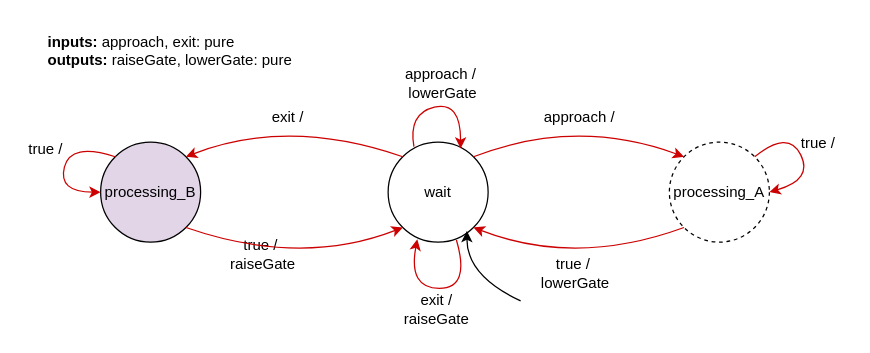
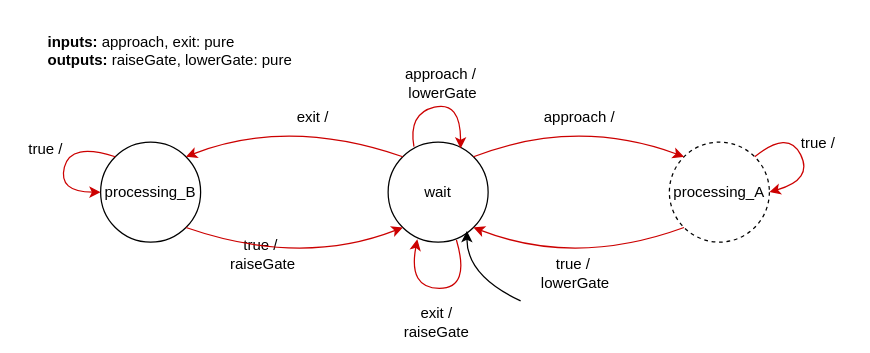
(288, 117) -> (313, 117)
(151, 192) -> (151, 192)
(437, 309) -> (437, 321)
